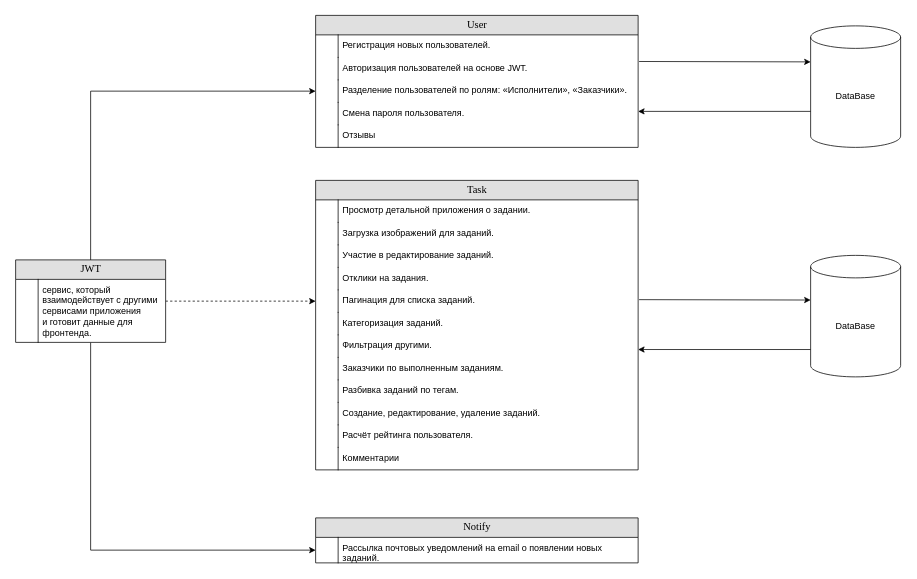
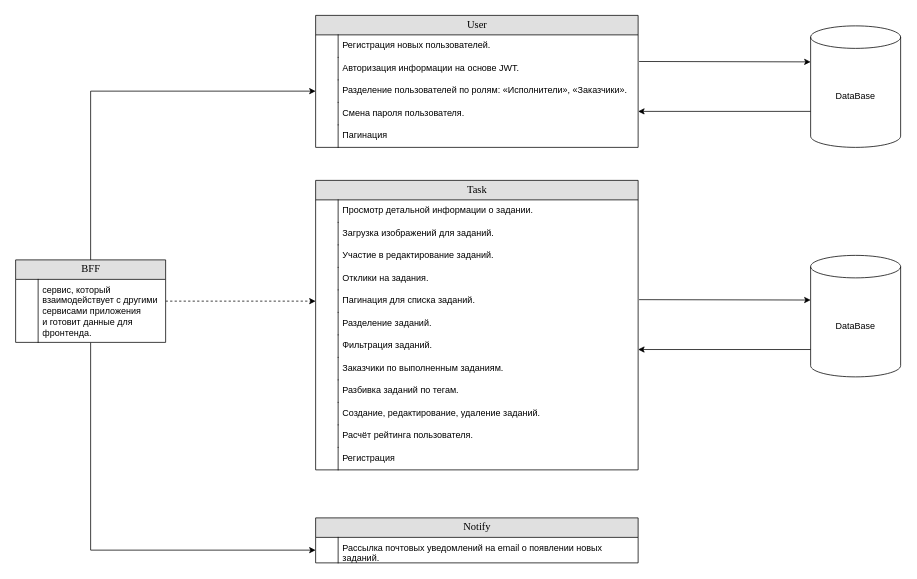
(438, 68) -> (431, 68)
(357, 136) -> (365, 136)
(438, 211) -> (438, 211)
(91, 270) -> (91, 270)
(395, 323) -> (388, 323)
(388, 346) -> (388, 346)
(370, 458) -> (370, 458)
